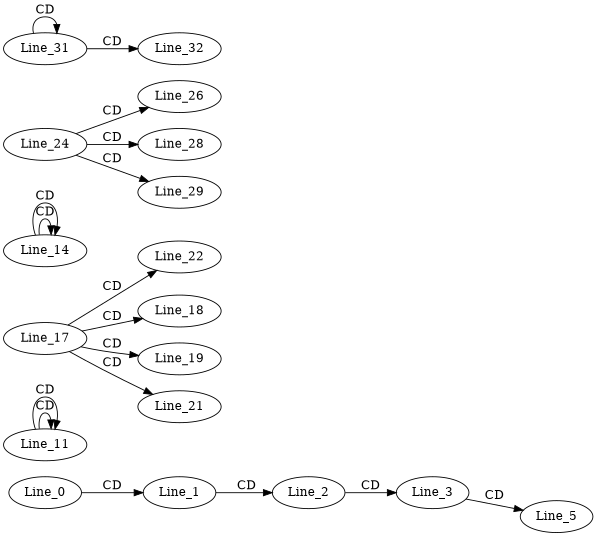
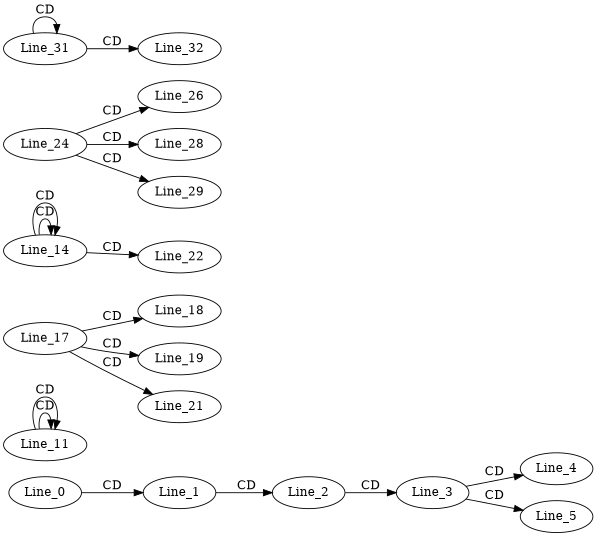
(109, 300) -> (108, 254)
none -> (557, 469)
